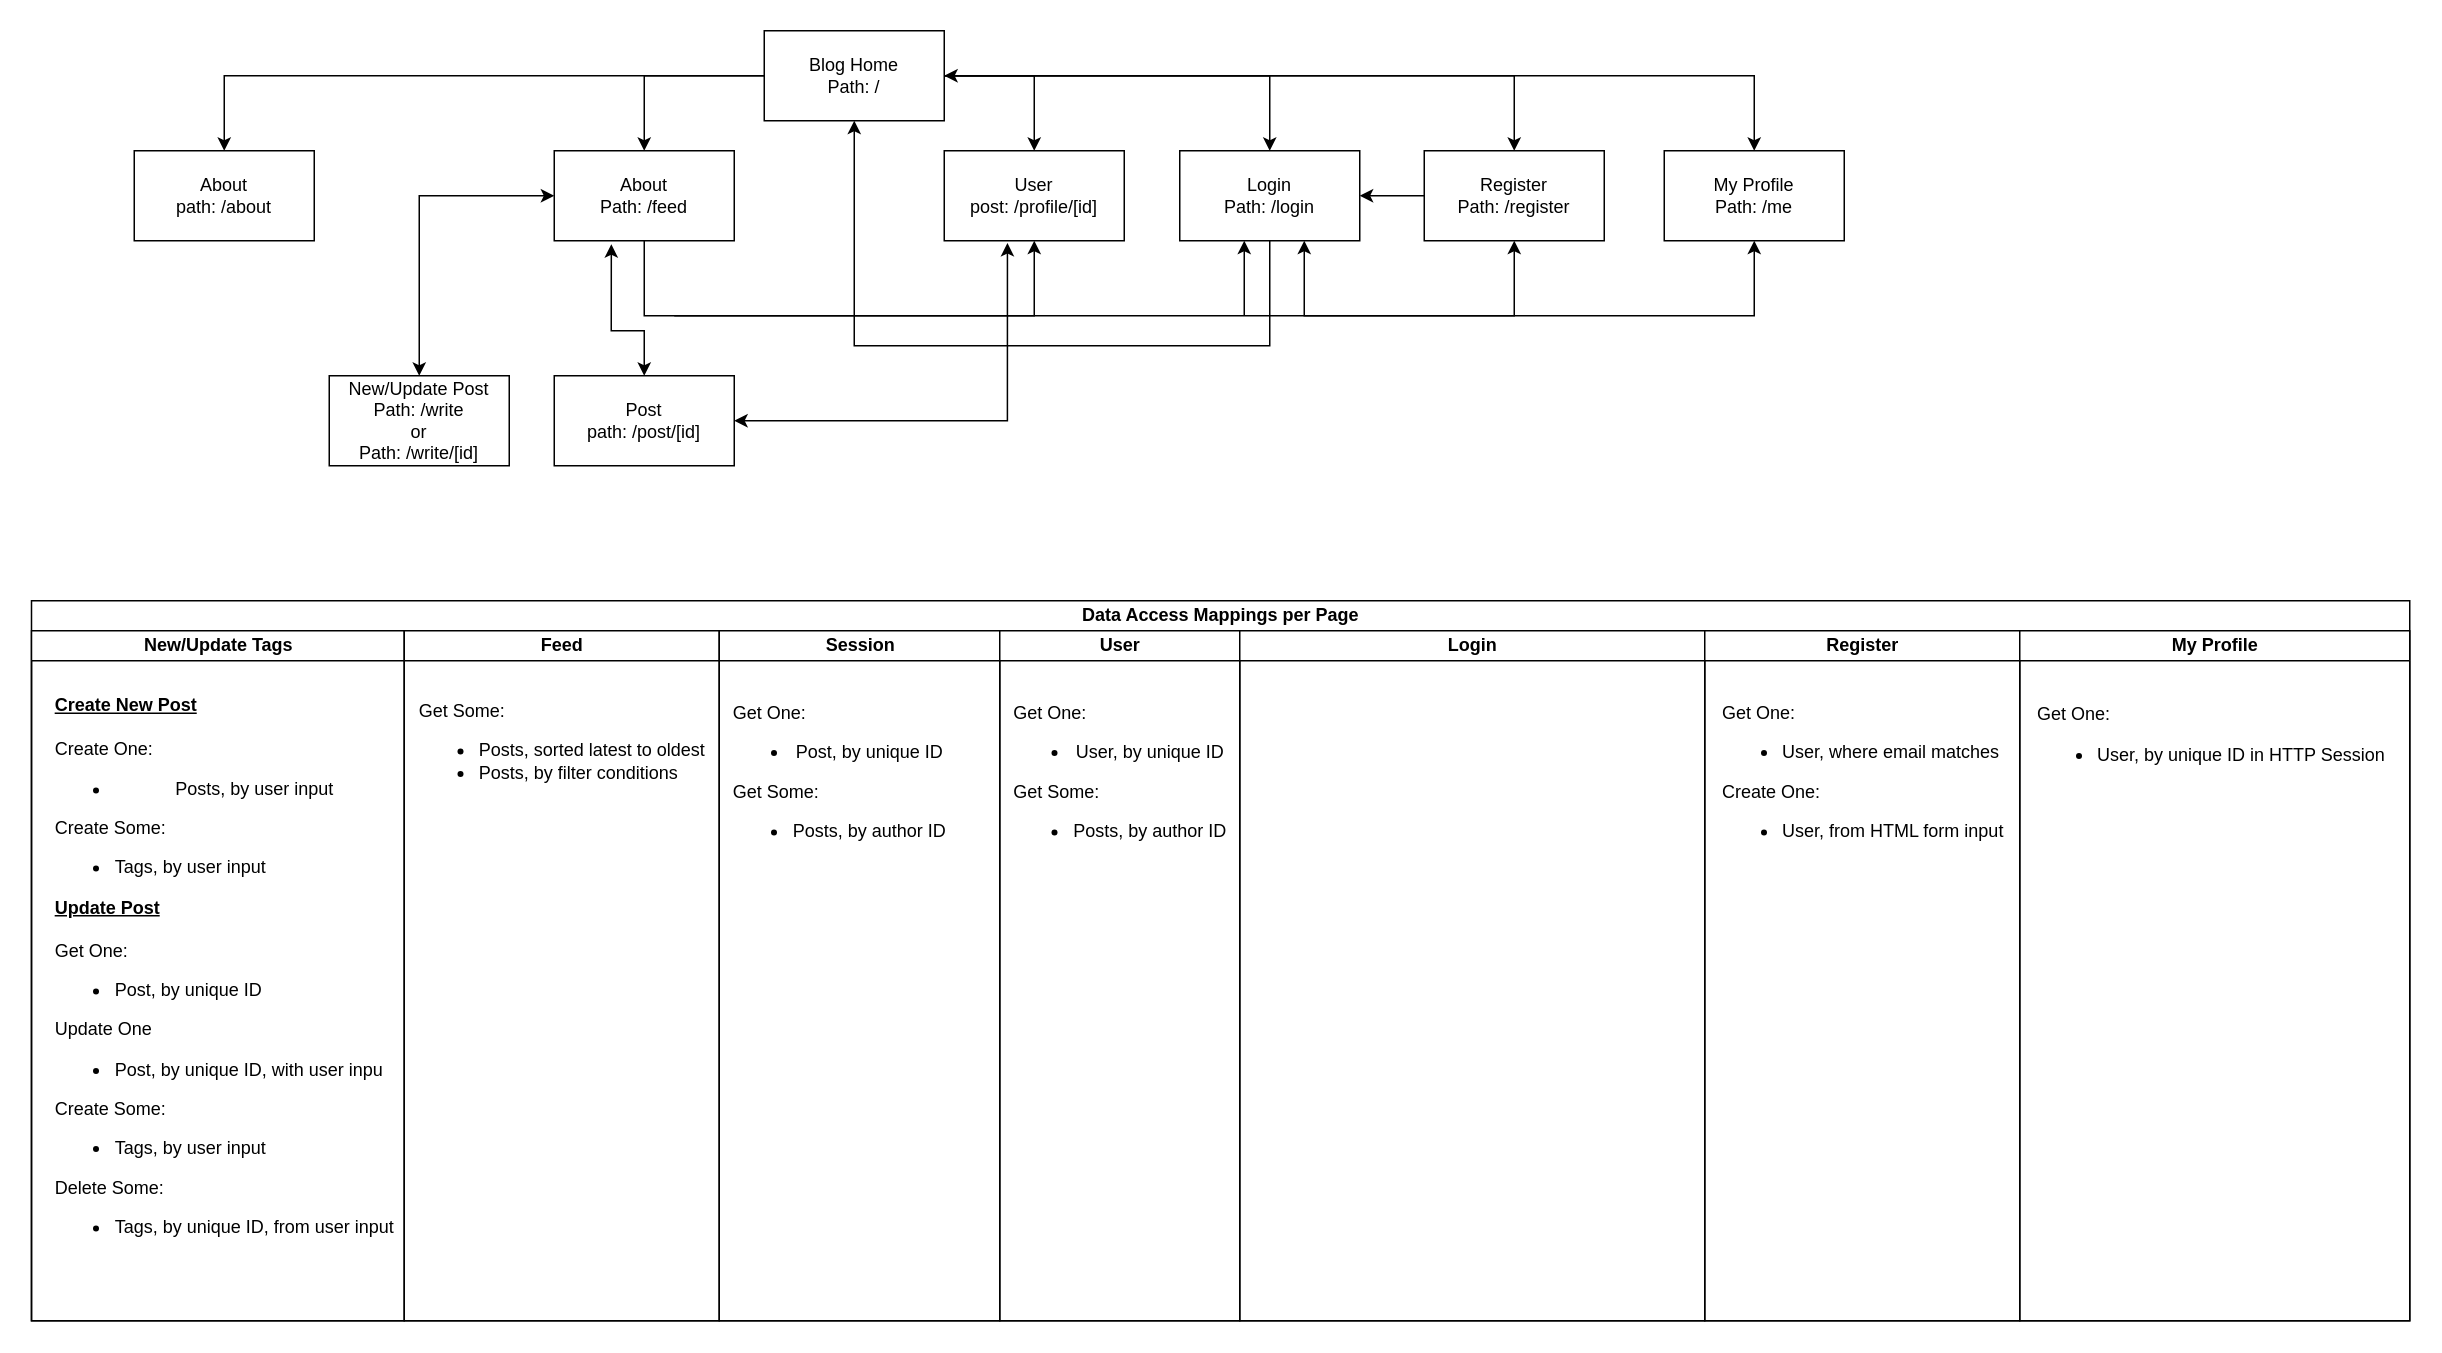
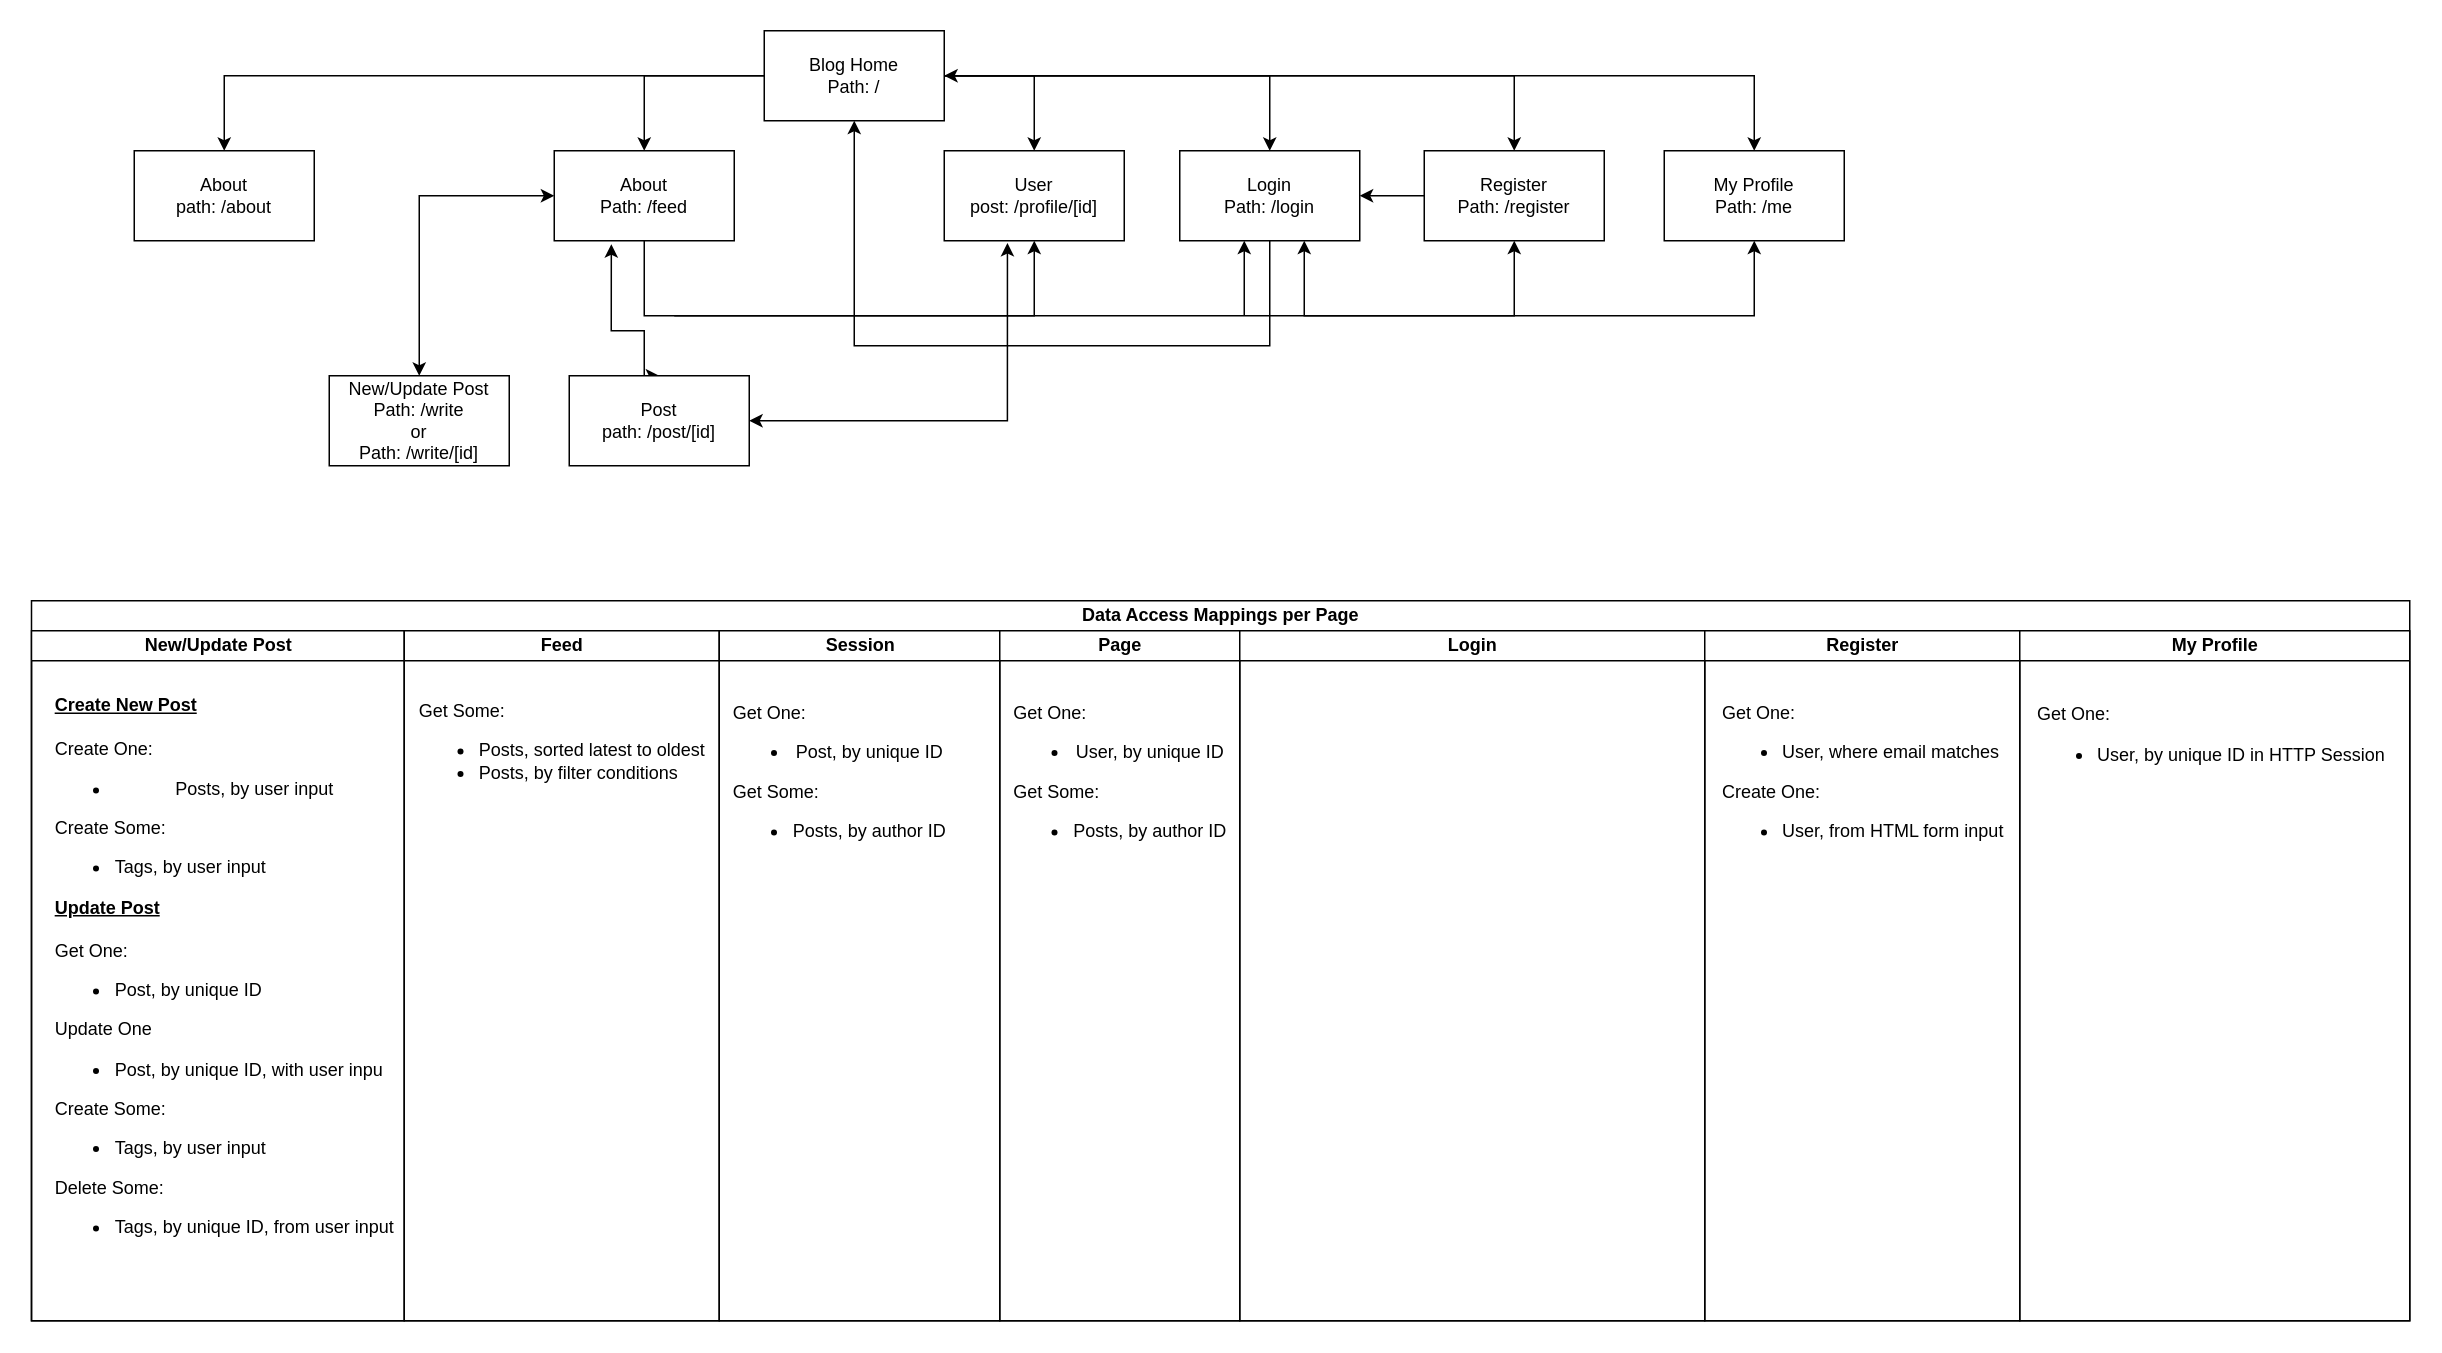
(644, 421) -> (659, 421)
(219, 646) -> (219, 646)
(1121, 646) -> (1121, 646)
